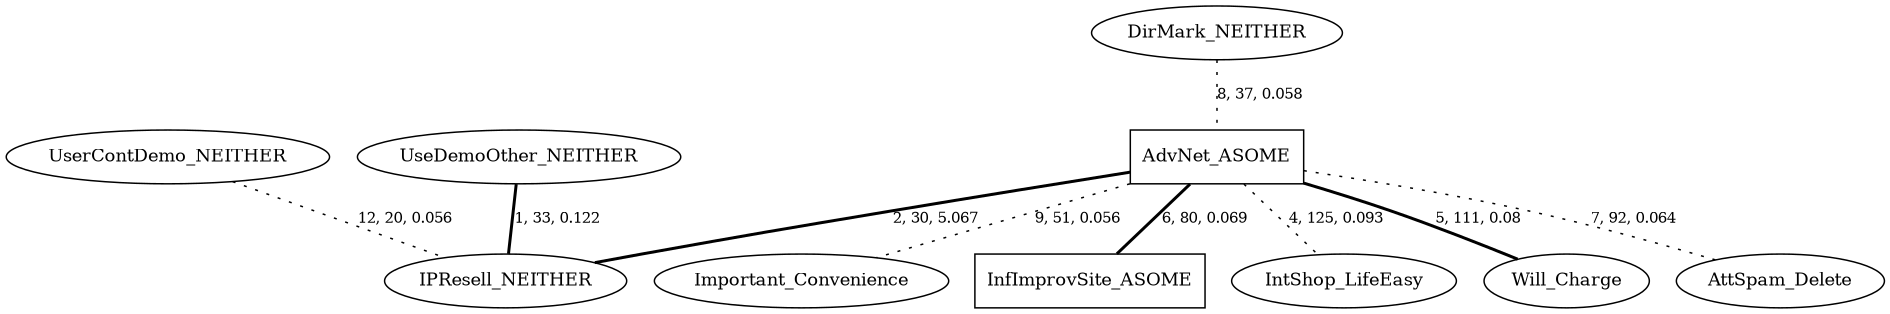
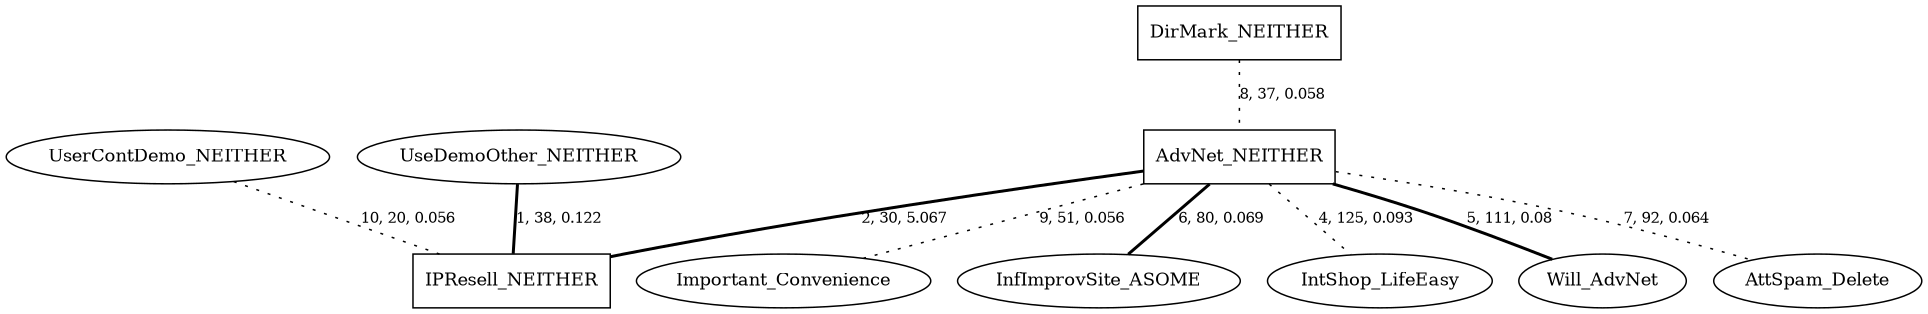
(1217, 33) -> (1239, 33)
(1217, 157) -> (1239, 157)
(406, 219) -> (408, 219)
(558, 219) -> (559, 219)
(506, 281) -> (512, 281)
(1090, 281) -> (1099, 281)
(1567, 281) -> (1602, 281)
